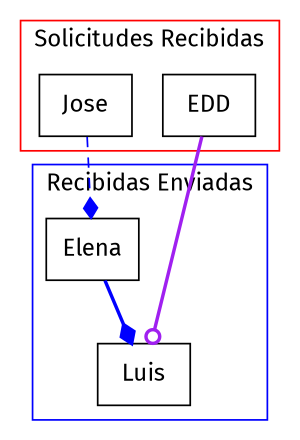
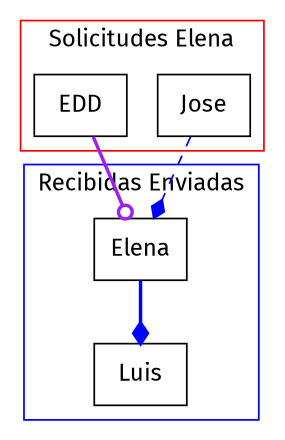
(150, 40) -> (142, 40)
(178, 233) -> (110, 176)
